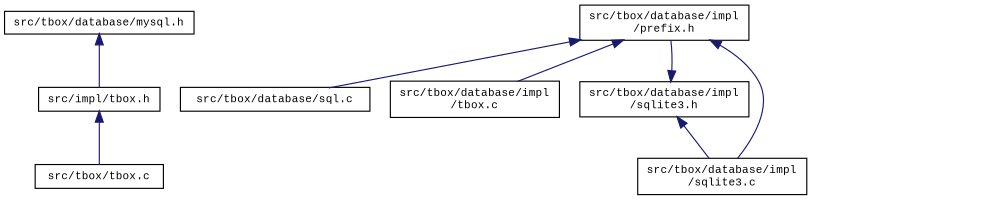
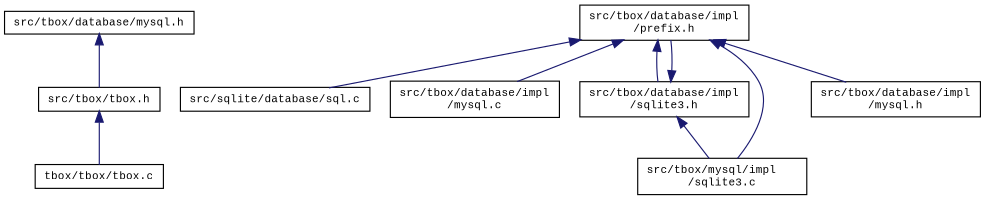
none -> (657, 67)
(99, 99) -> (99, 99)
(275, 99) -> (275, 99)
(475, 99) -> (475, 99)
none -> (896, 99)
(99, 176) -> (99, 176)
(722, 176) -> (722, 176)
